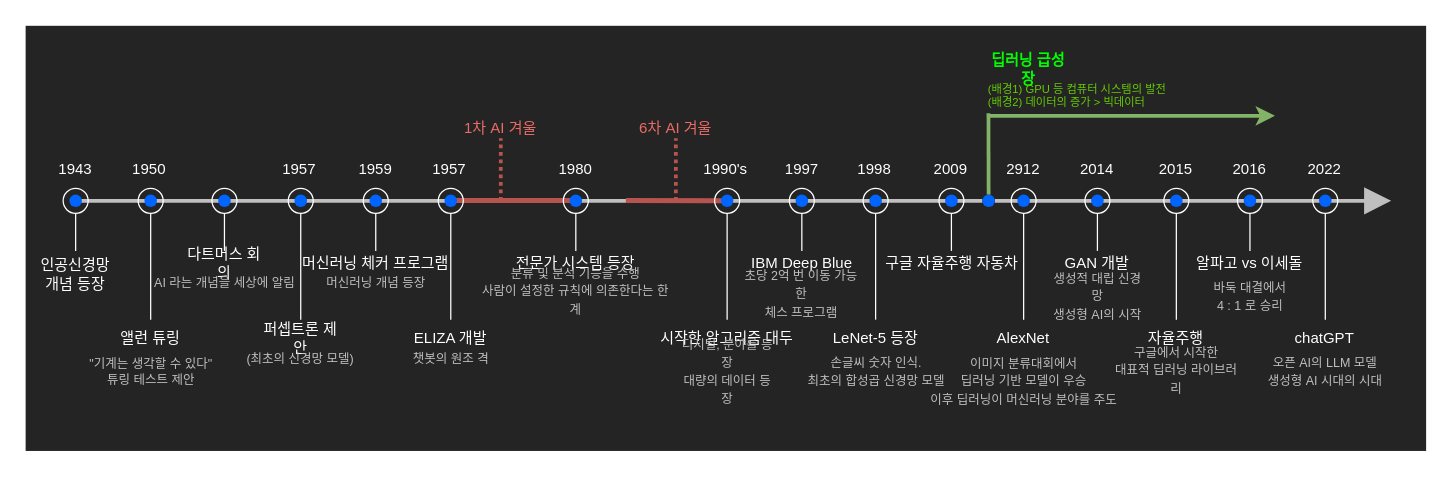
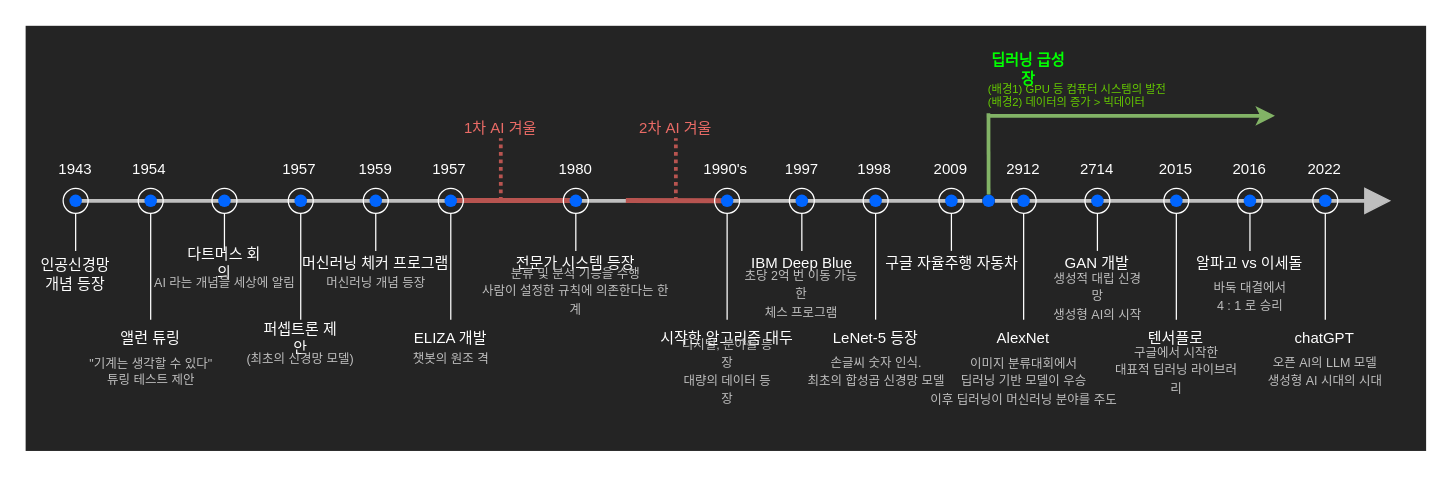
(676, 128) -> (676, 128)
(149, 169) -> (149, 169)
(1097, 169) -> (1097, 169)
(1176, 338) -> (1176, 338)
